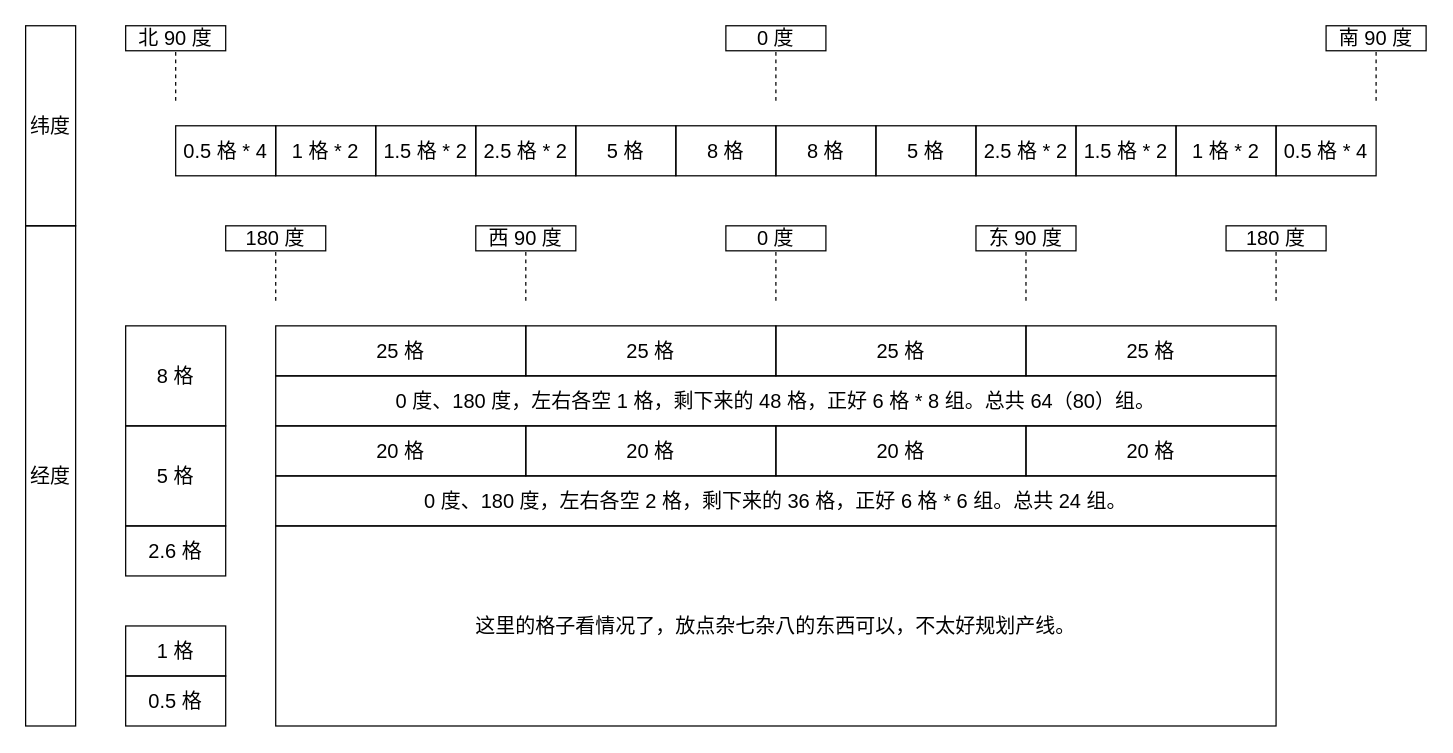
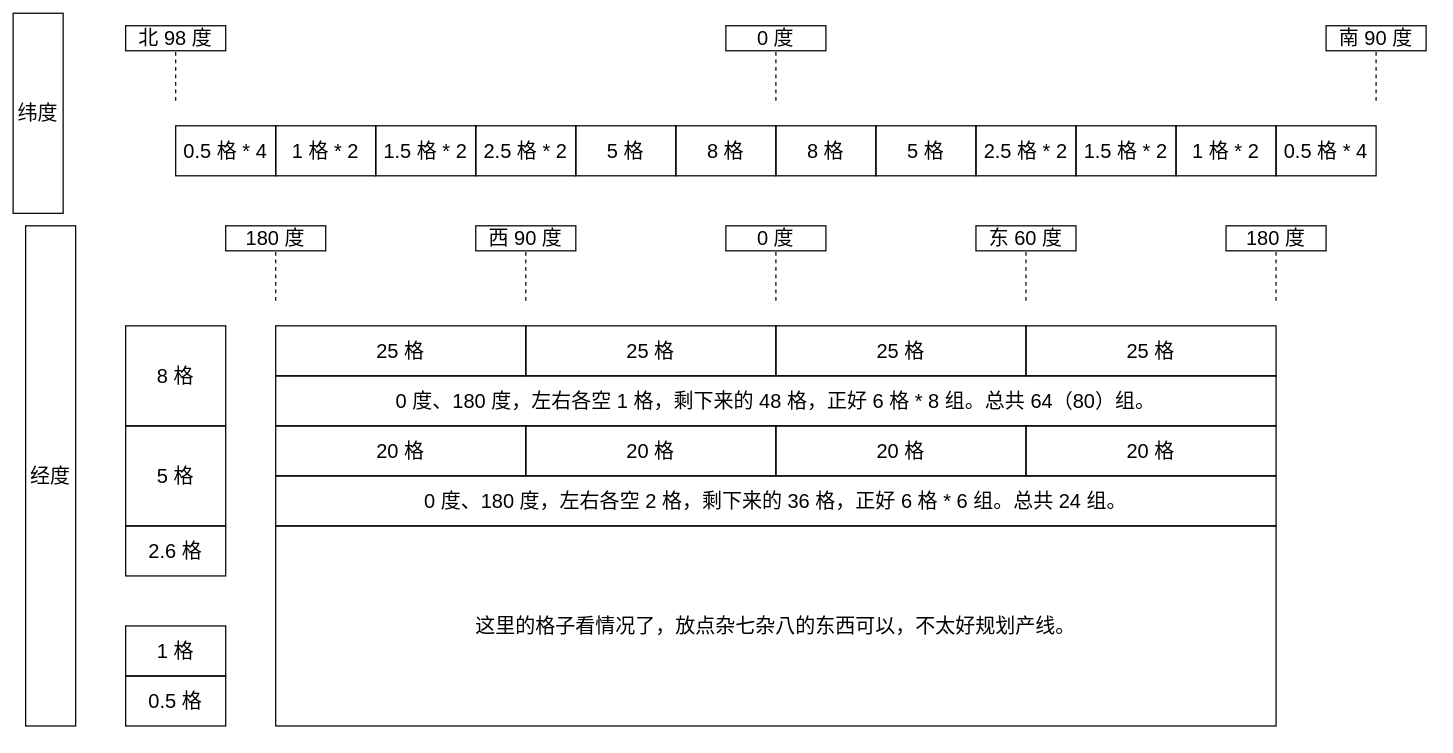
(176, 38) -> (176, 38)
(51, 126) -> (38, 113)
(1026, 238) -> (1026, 238)
